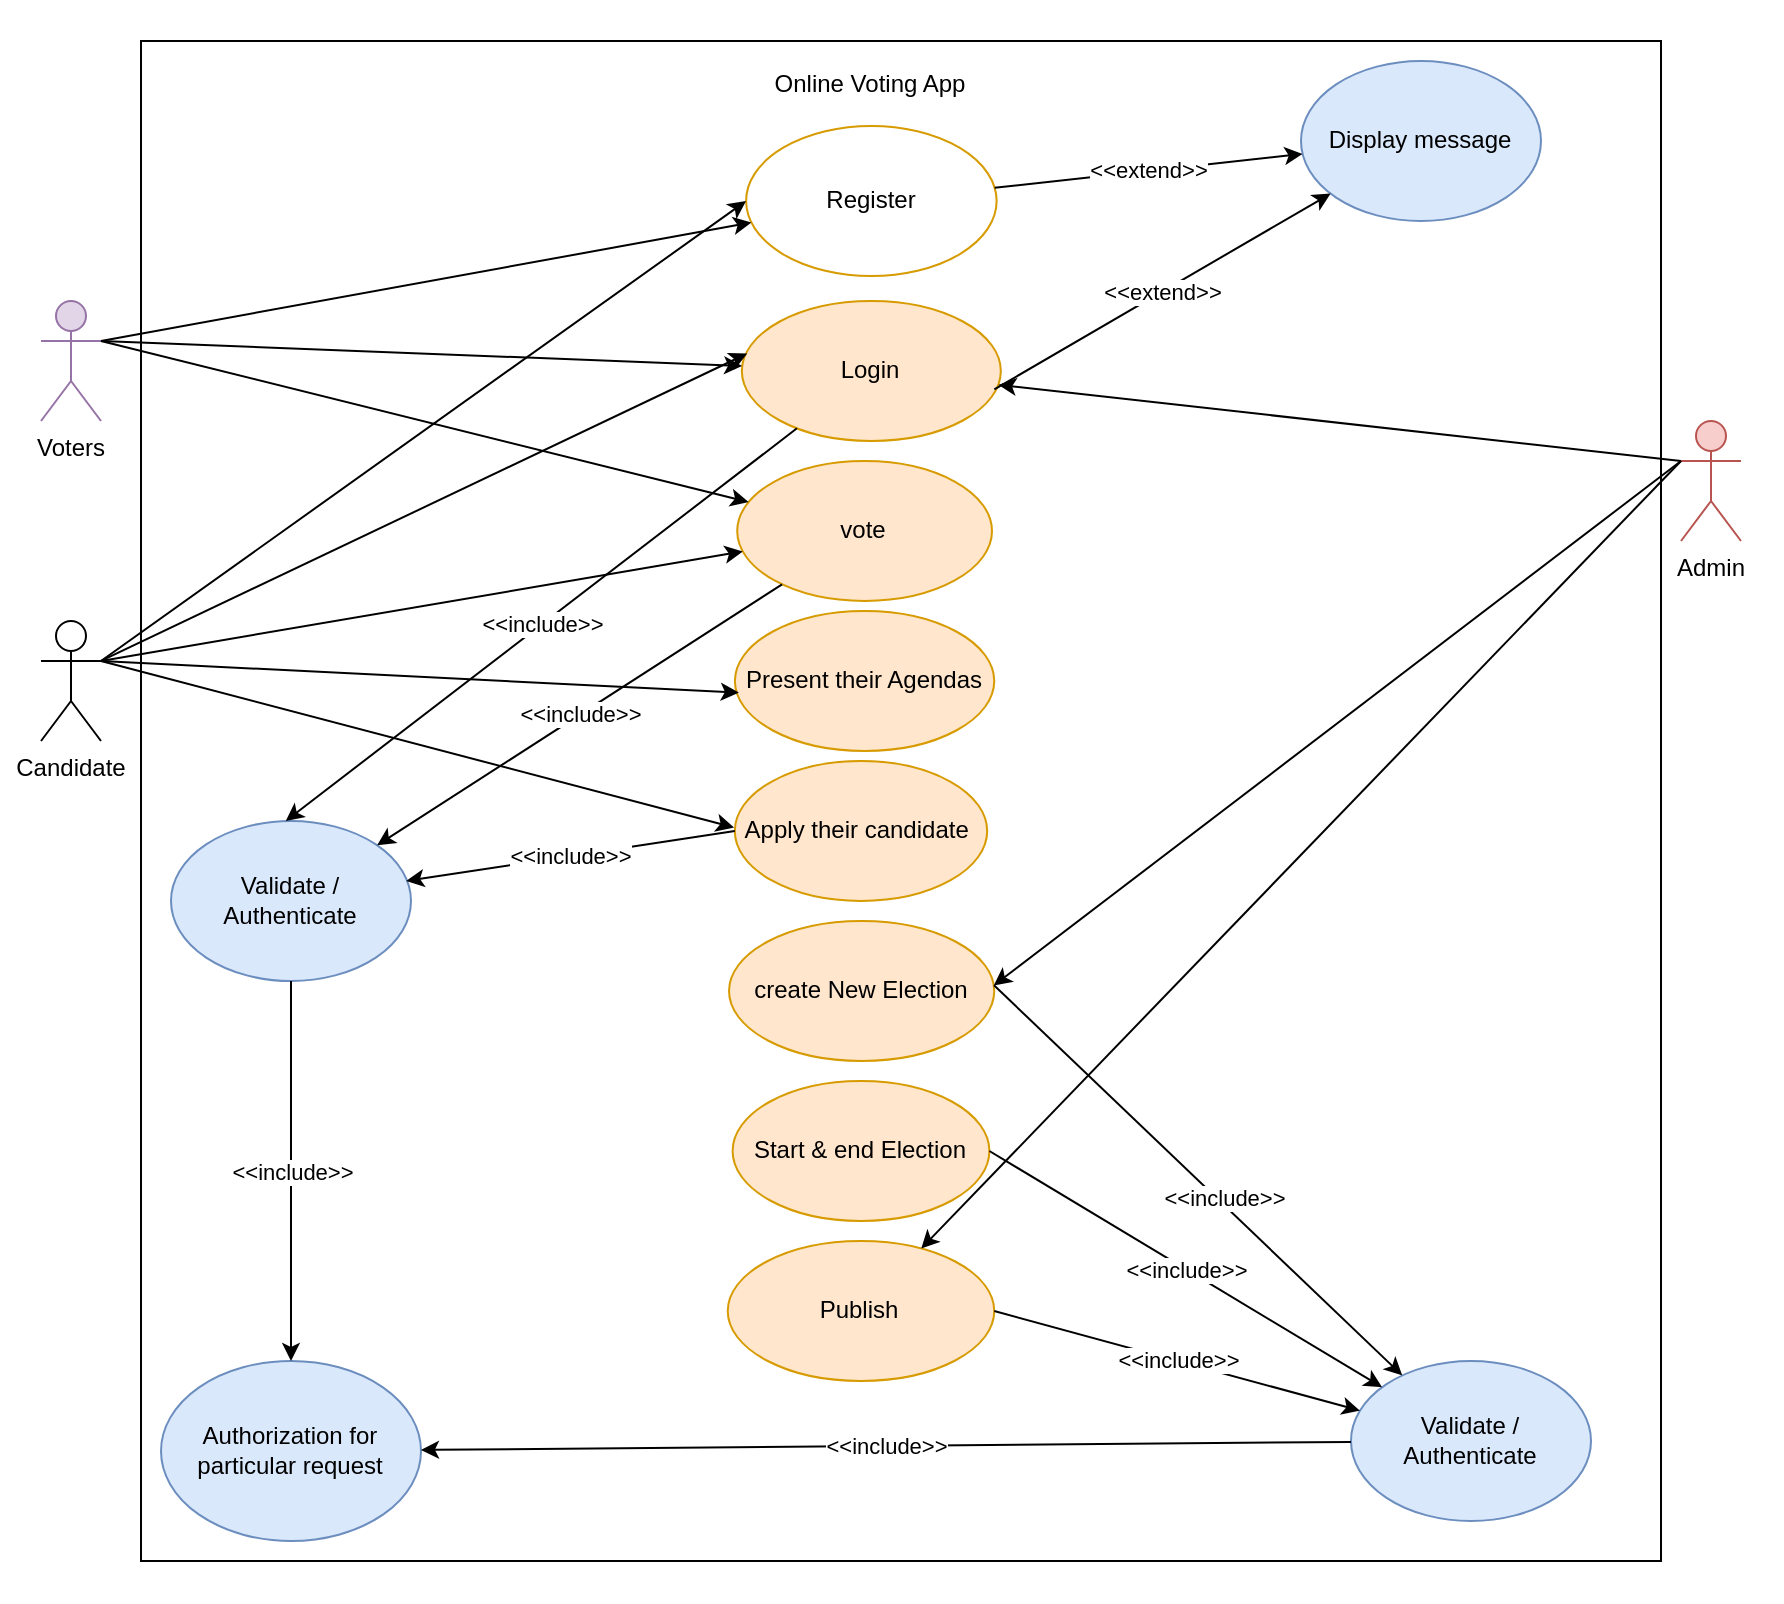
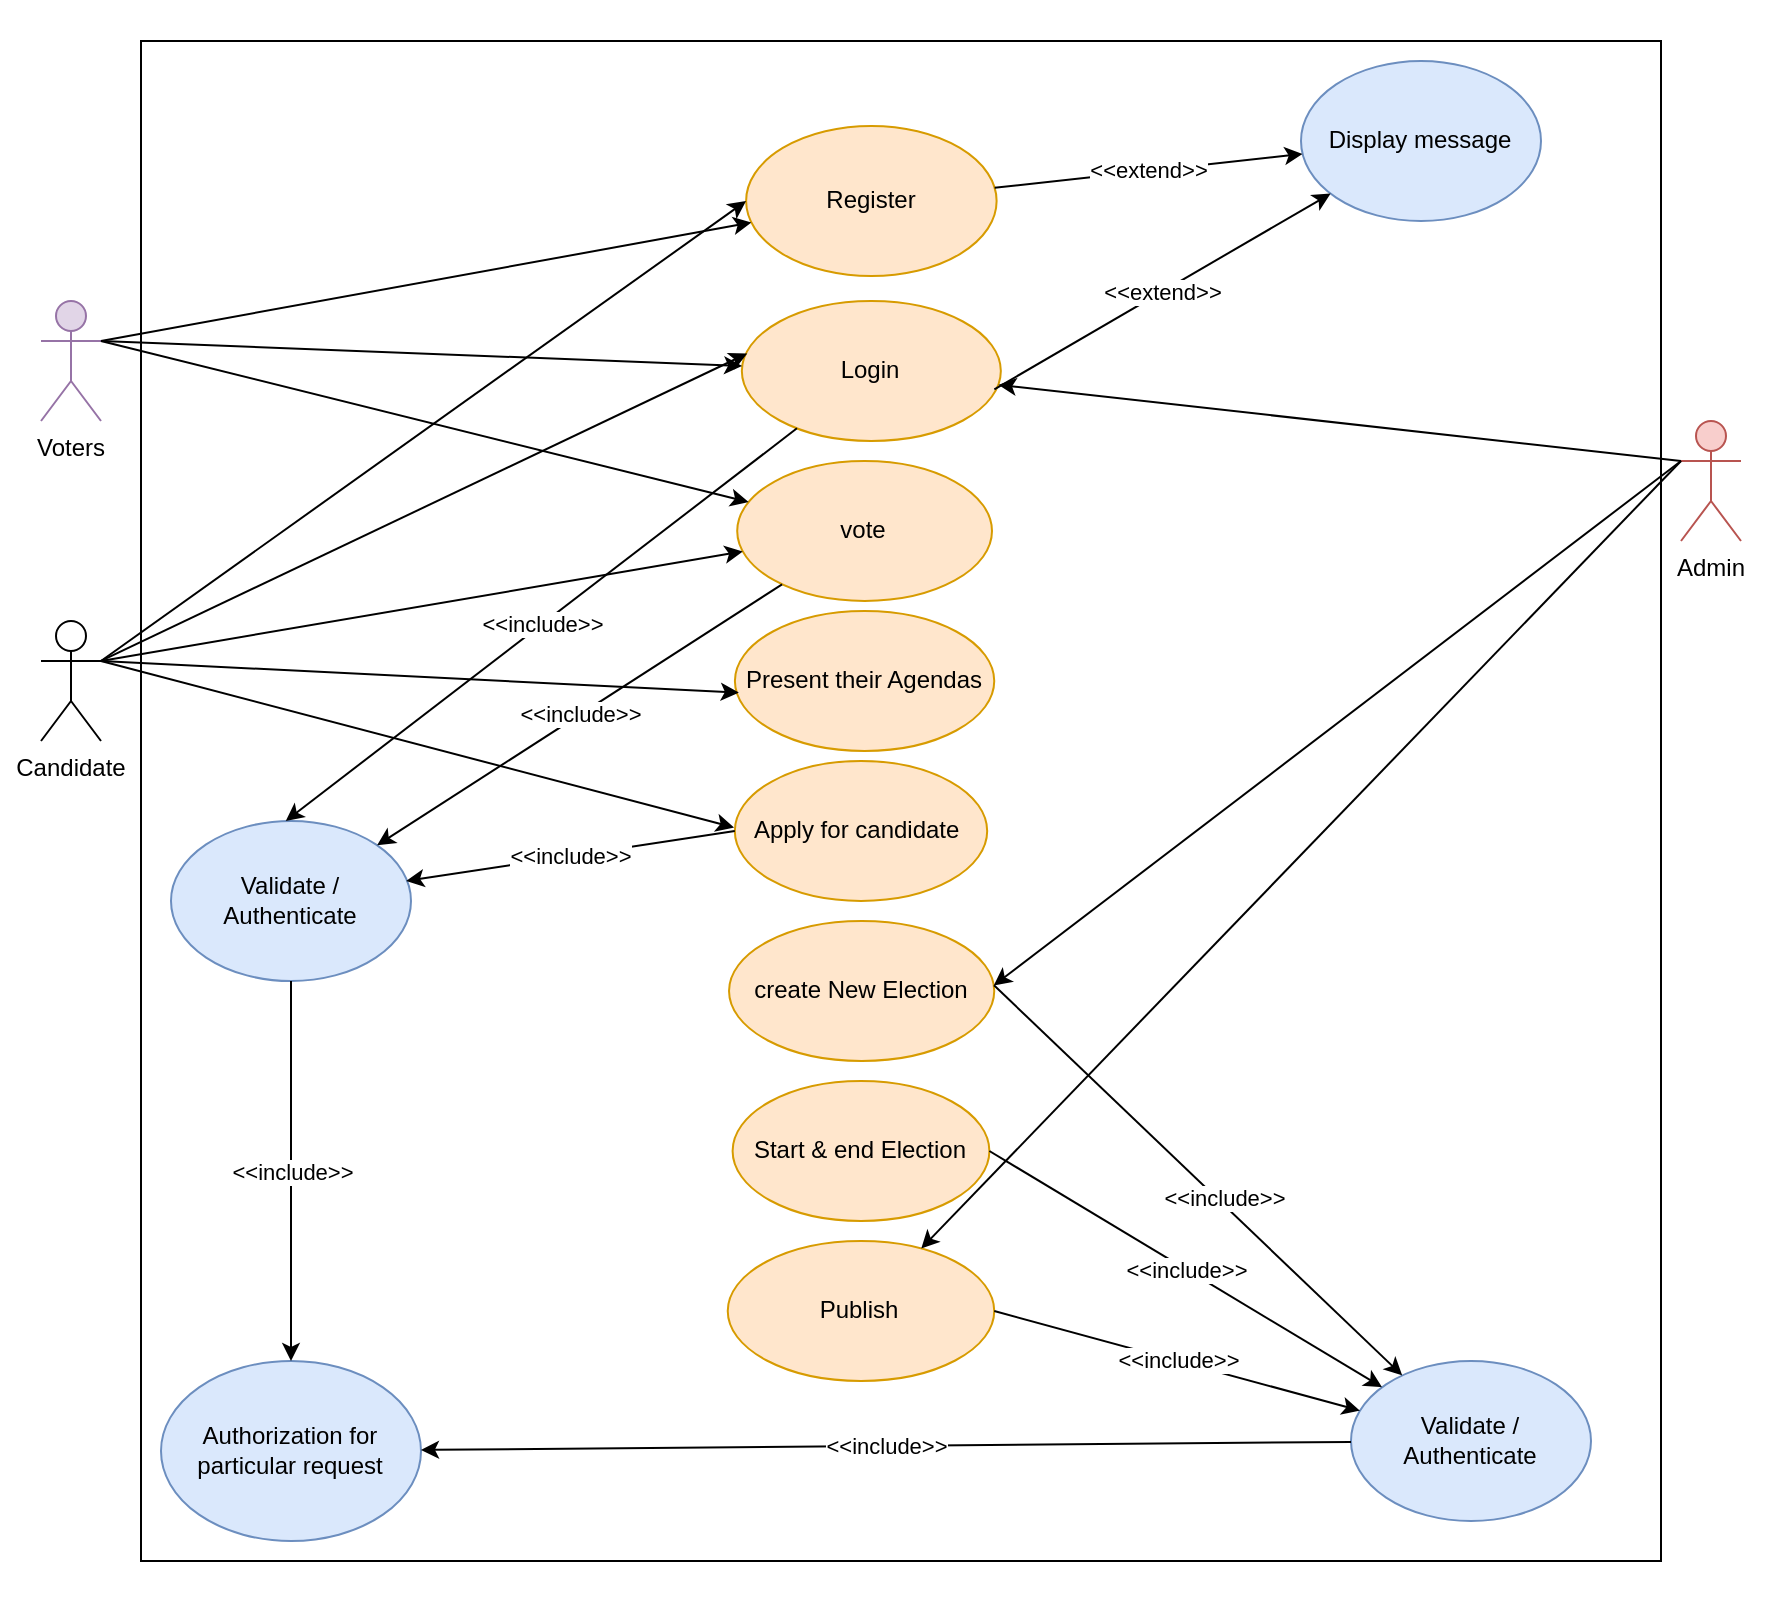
(871, 85) -> none
(871, 201) -> (871, 201)
(861, 831) -> (861, 831)
